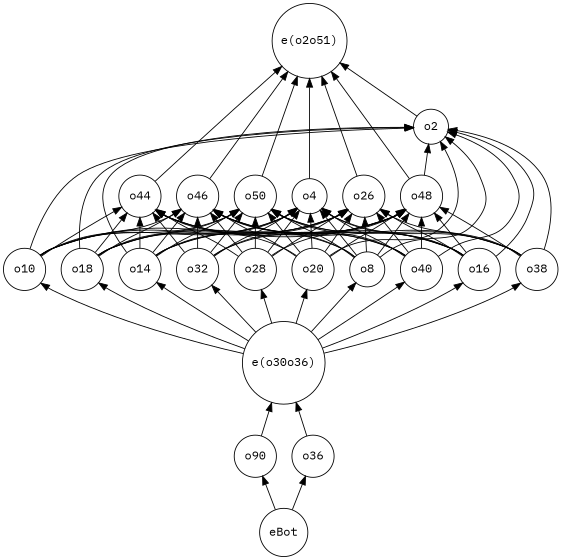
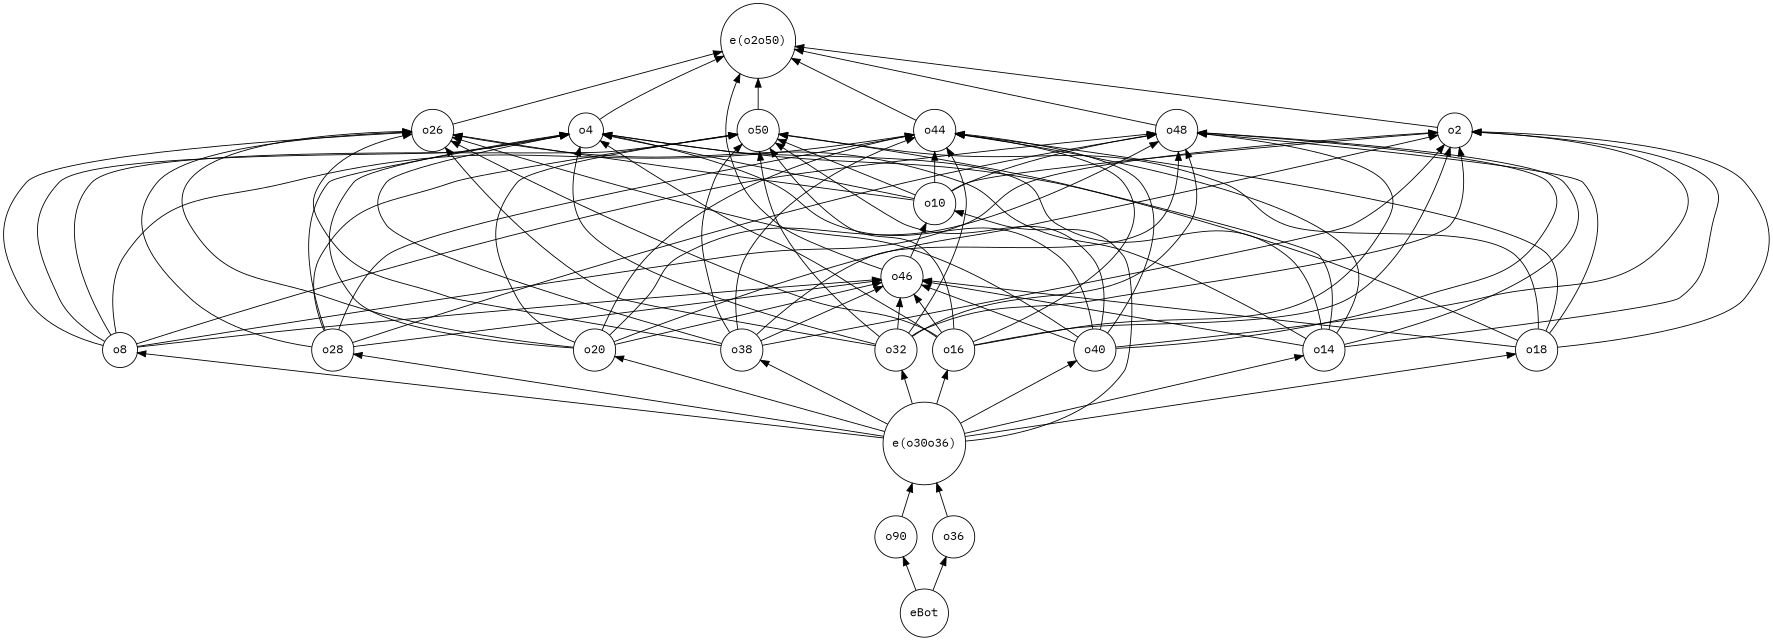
(310, 41) -> (758, 41)
(426, 164) -> (1218, 281)
none -> (792, 204)
(218, 232) -> none
(107, 233) -> (917, 244)
